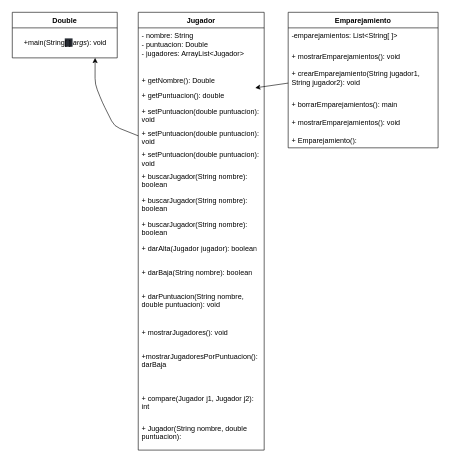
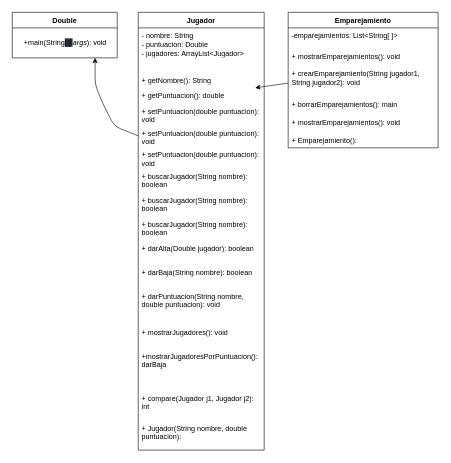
(180, 81) -> (180, 81)
(202, 253) -> (202, 253)
